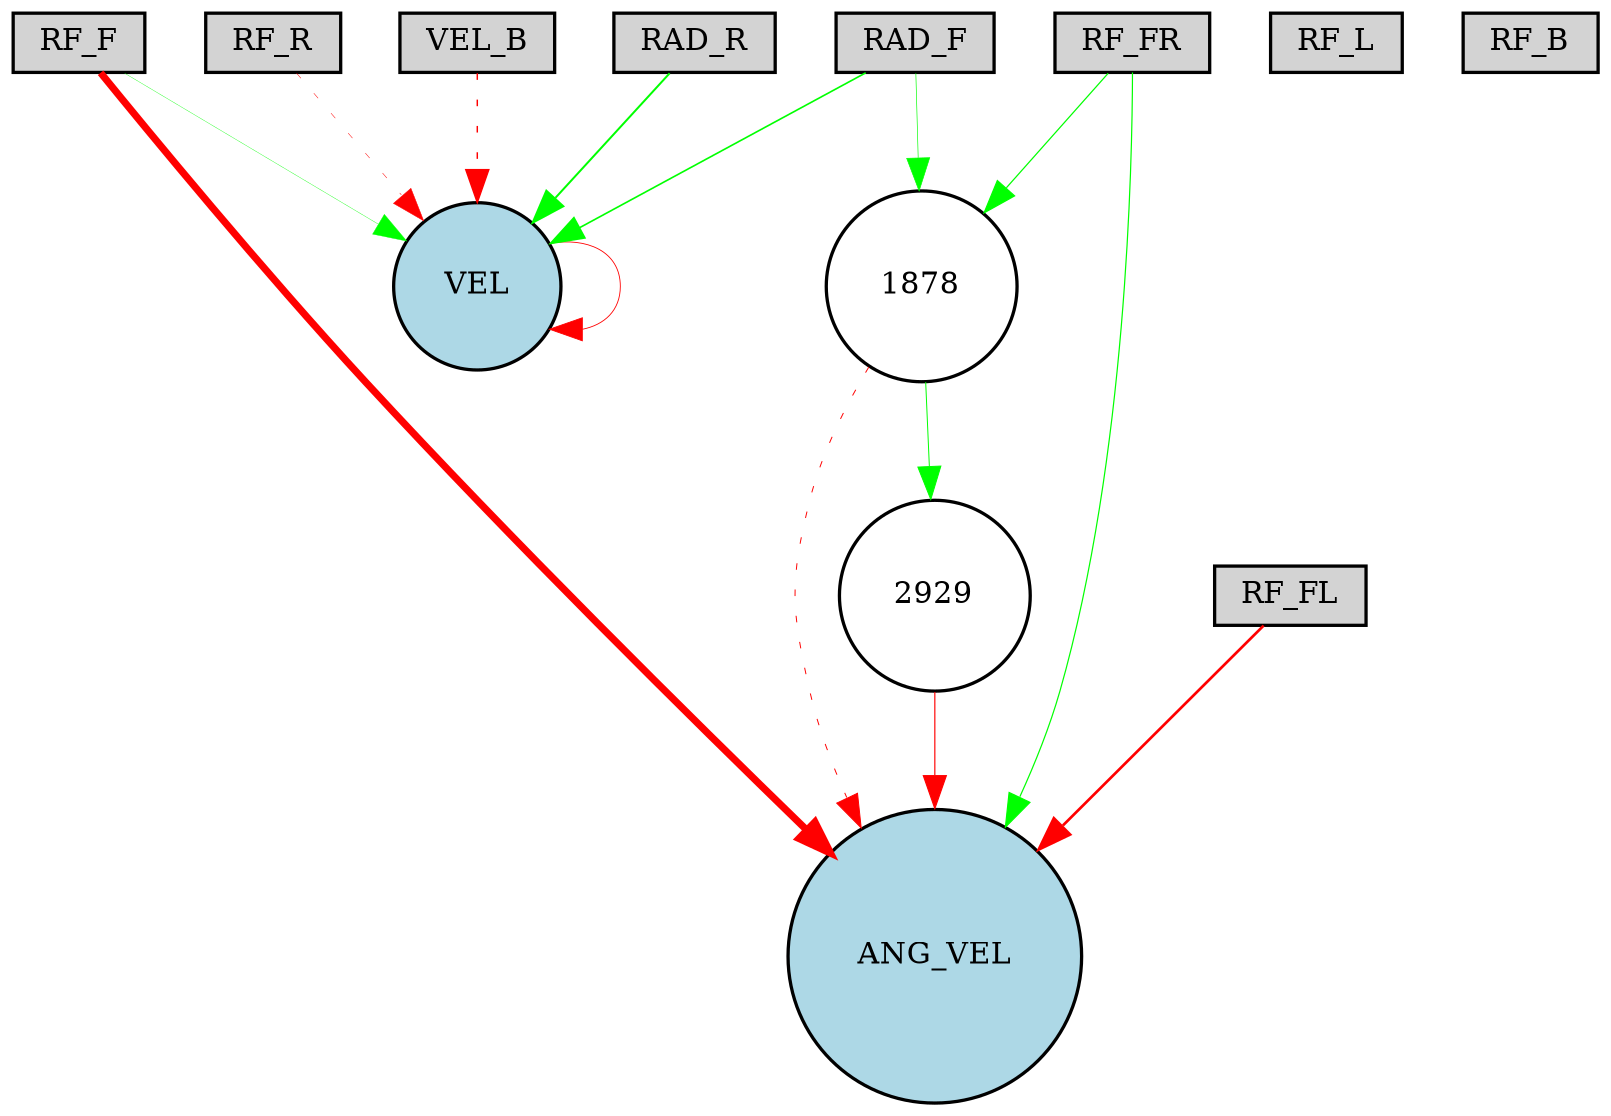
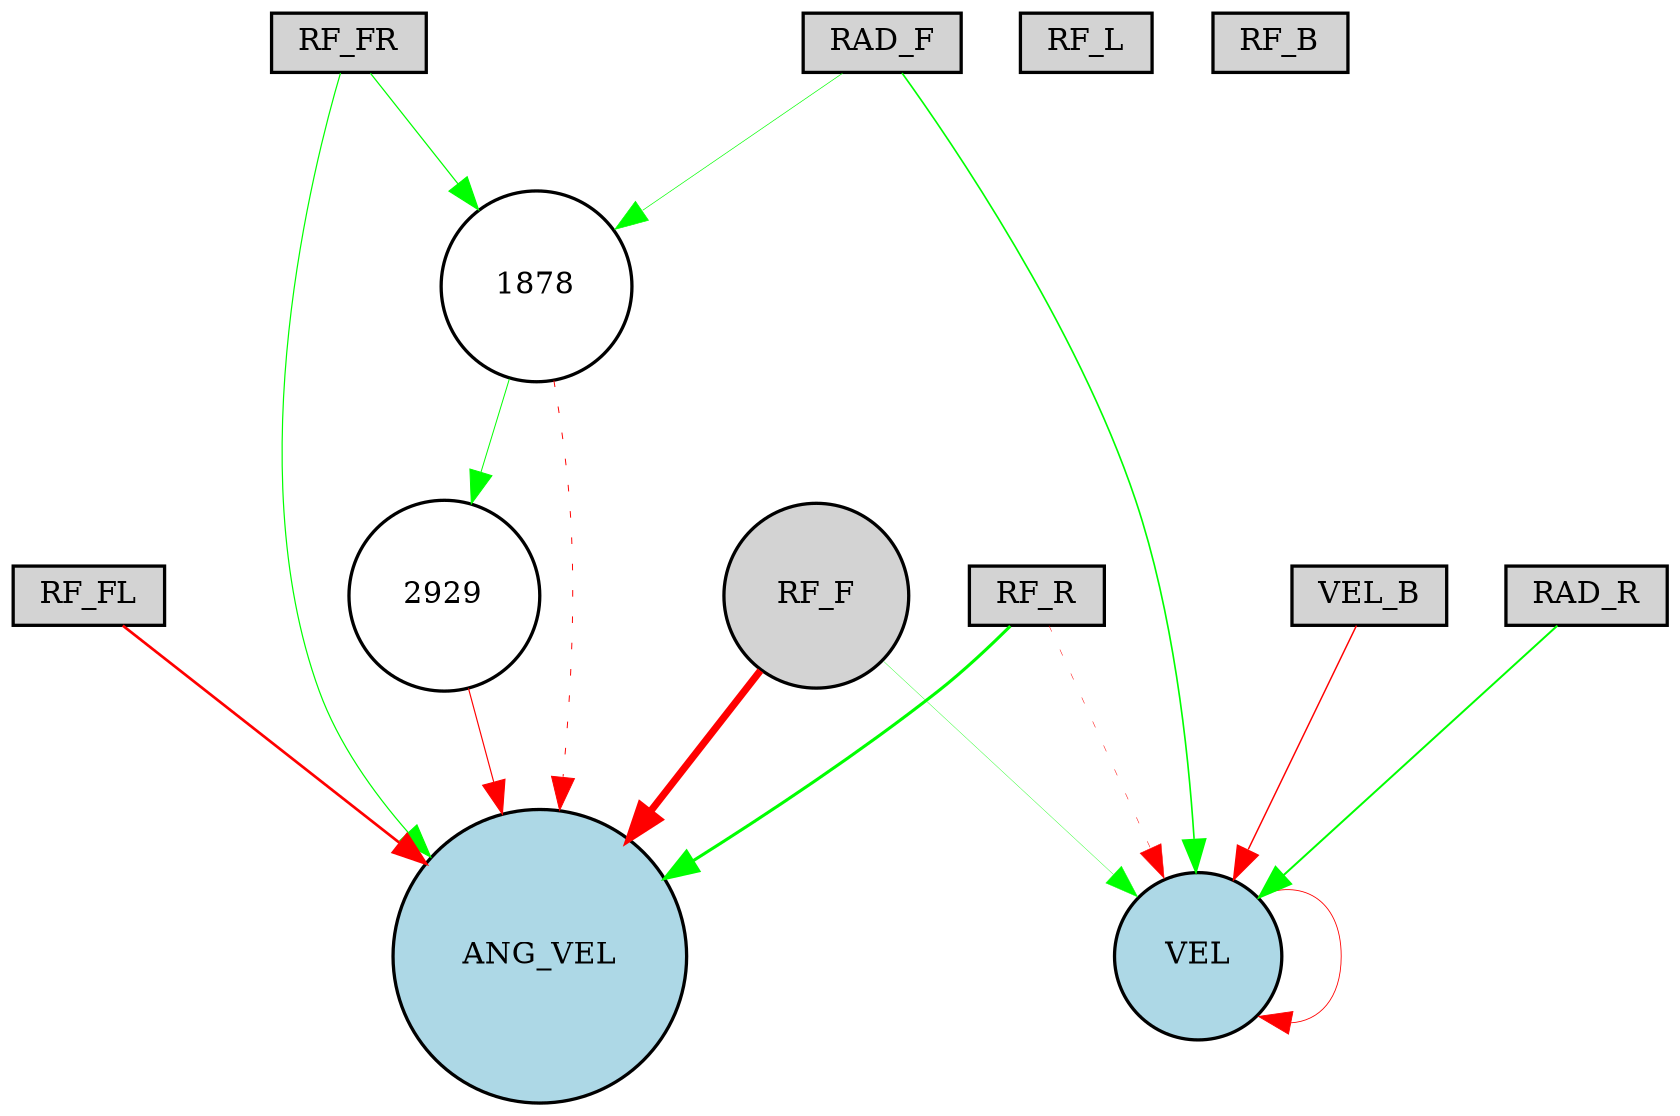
(79, 43) -> (816, 596)
(477, 121) -> (1302, 738)
none -> (857, 751)
